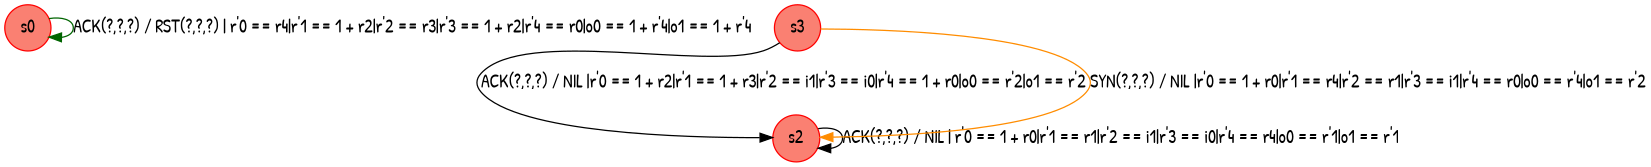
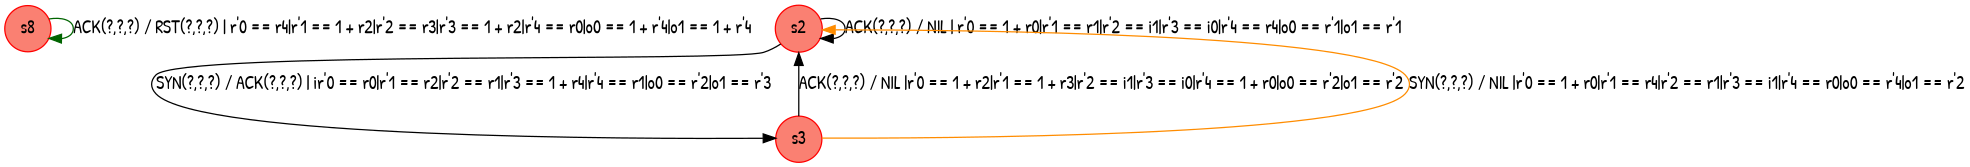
(28, 28) -> (28, 29)
none -> (154, 77)
